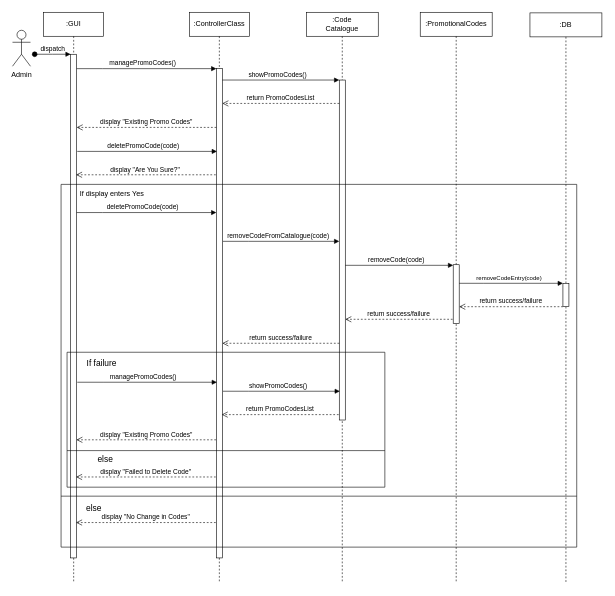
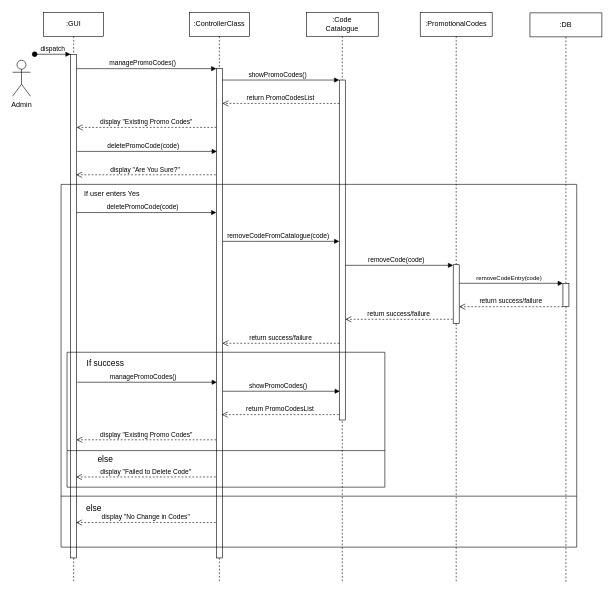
(21, 48) -> (21, 78)
(112, 194) -> (112, 194)
(107, 364) -> (109, 364)
